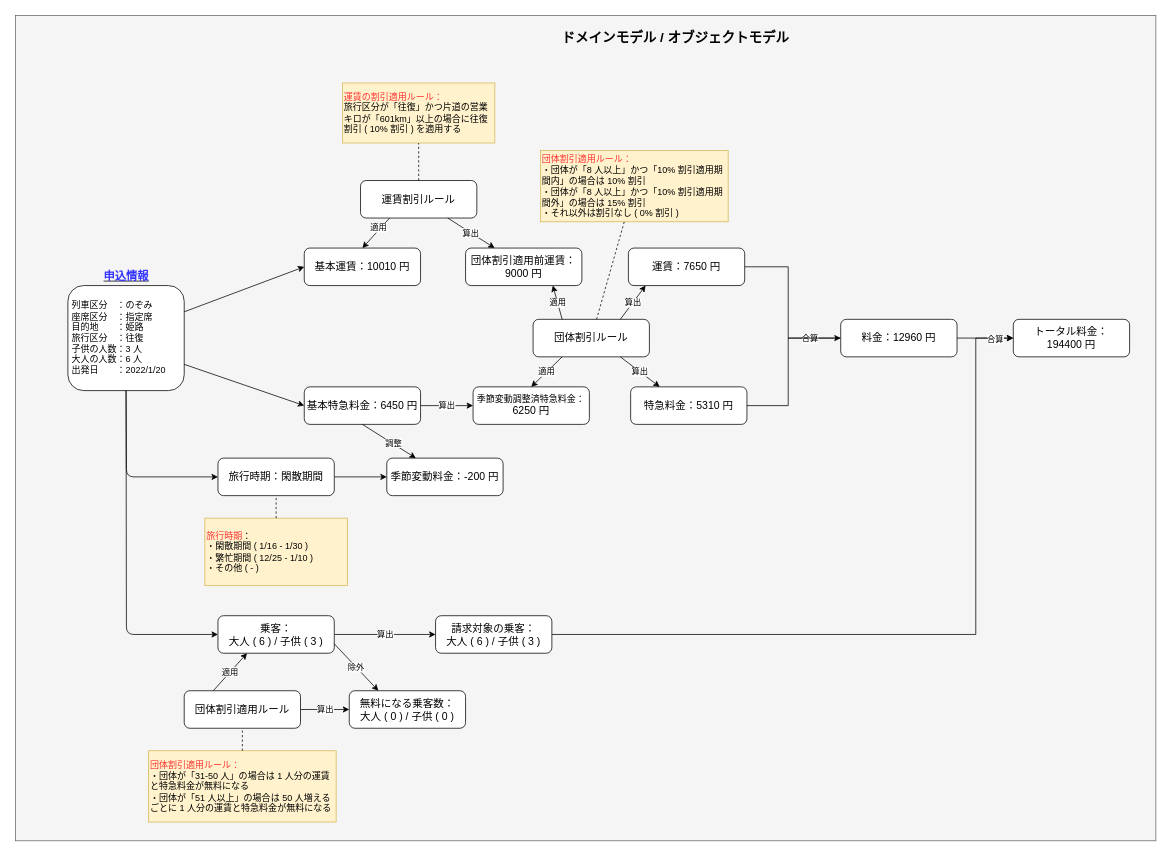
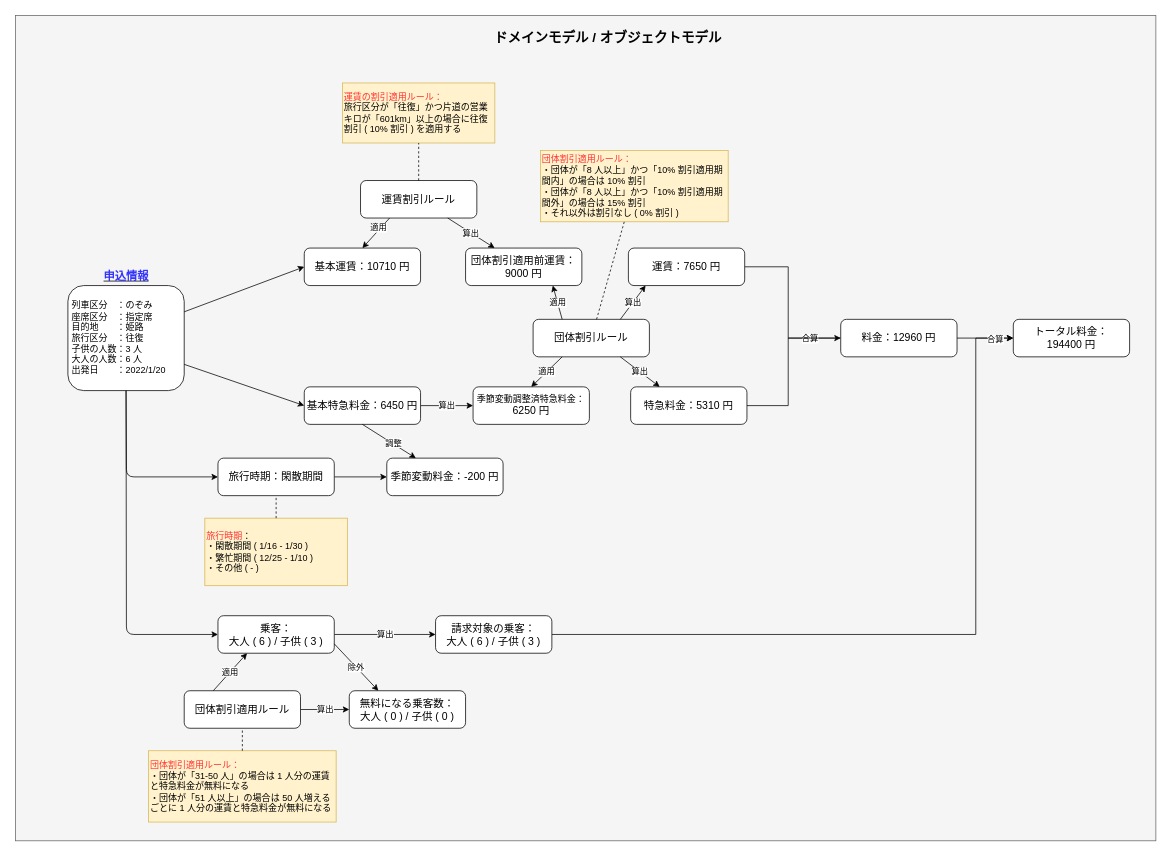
(675, 38) -> (608, 38)
(362, 267) -> (362, 267)
